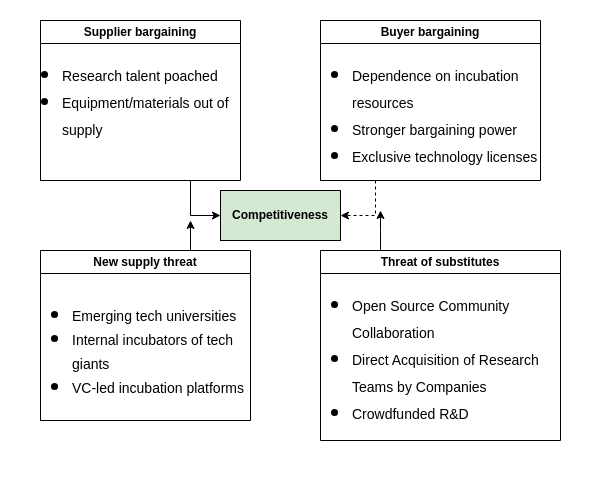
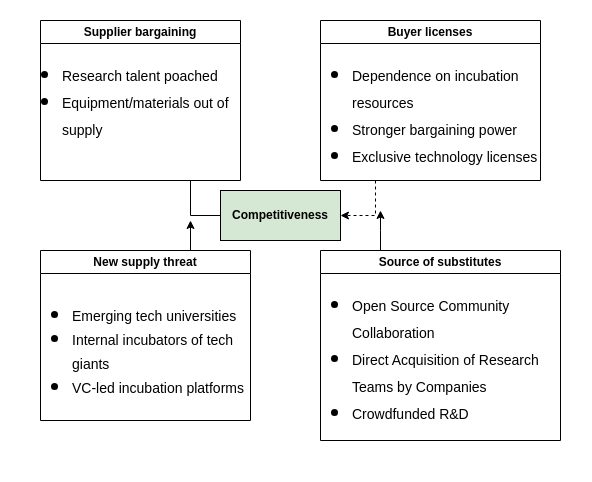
(431, 33) -> (431, 33)
(212, 216) -> (214, 216)
(441, 263) -> (441, 263)
